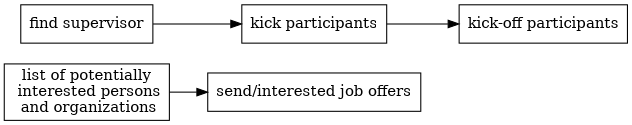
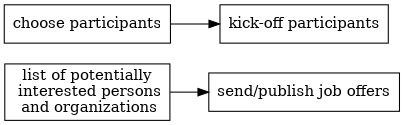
(87, 24) -> none
(314, 24) -> (87, 24)
(314, 92) -> (304, 92)
